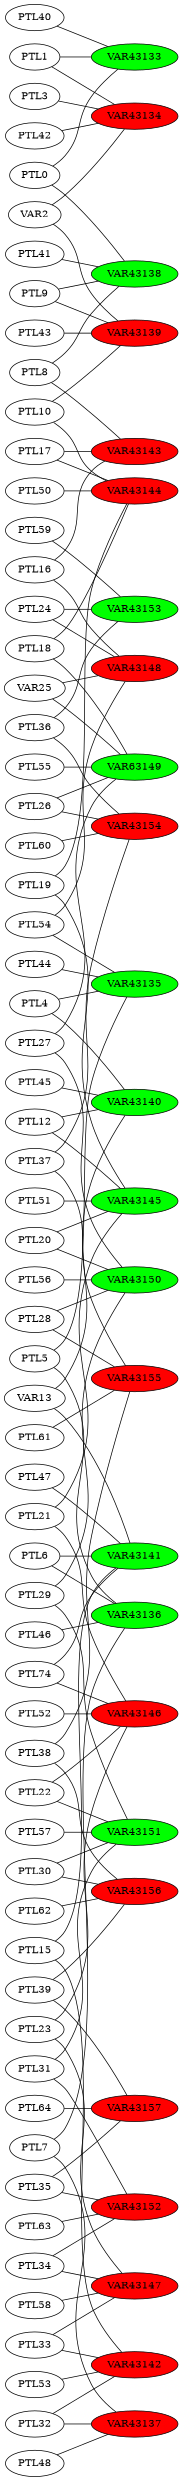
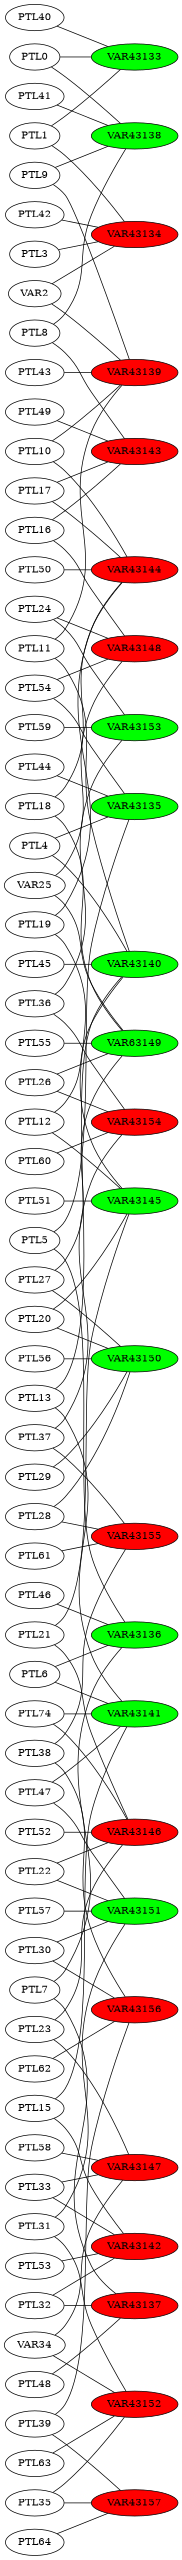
none -> (35, 412)
none -> (35, 649)
(35, 1398) -> (35, 1398)
(92, 1734) -> (93, 1855)
(35, 2266) -> (35, 2345)
